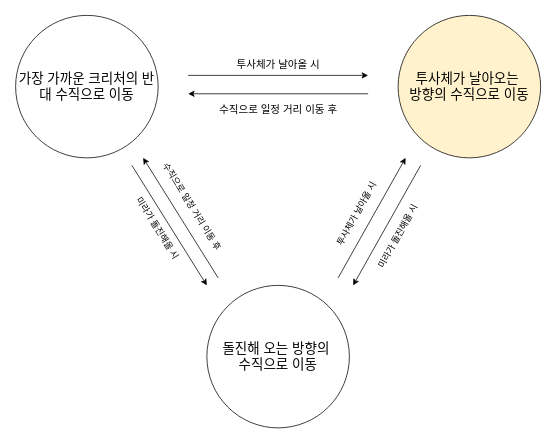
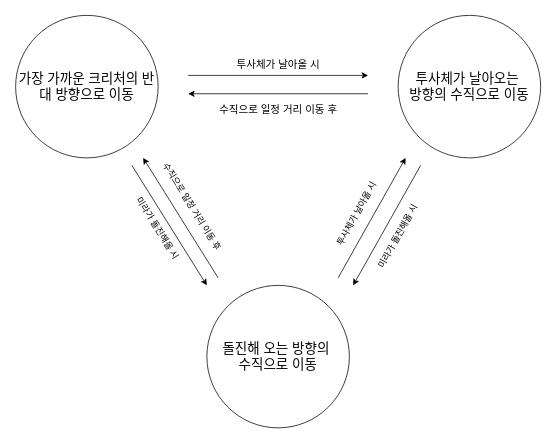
(87, 87) -> (87, 87)
(469, 87) -> (469, 87)
